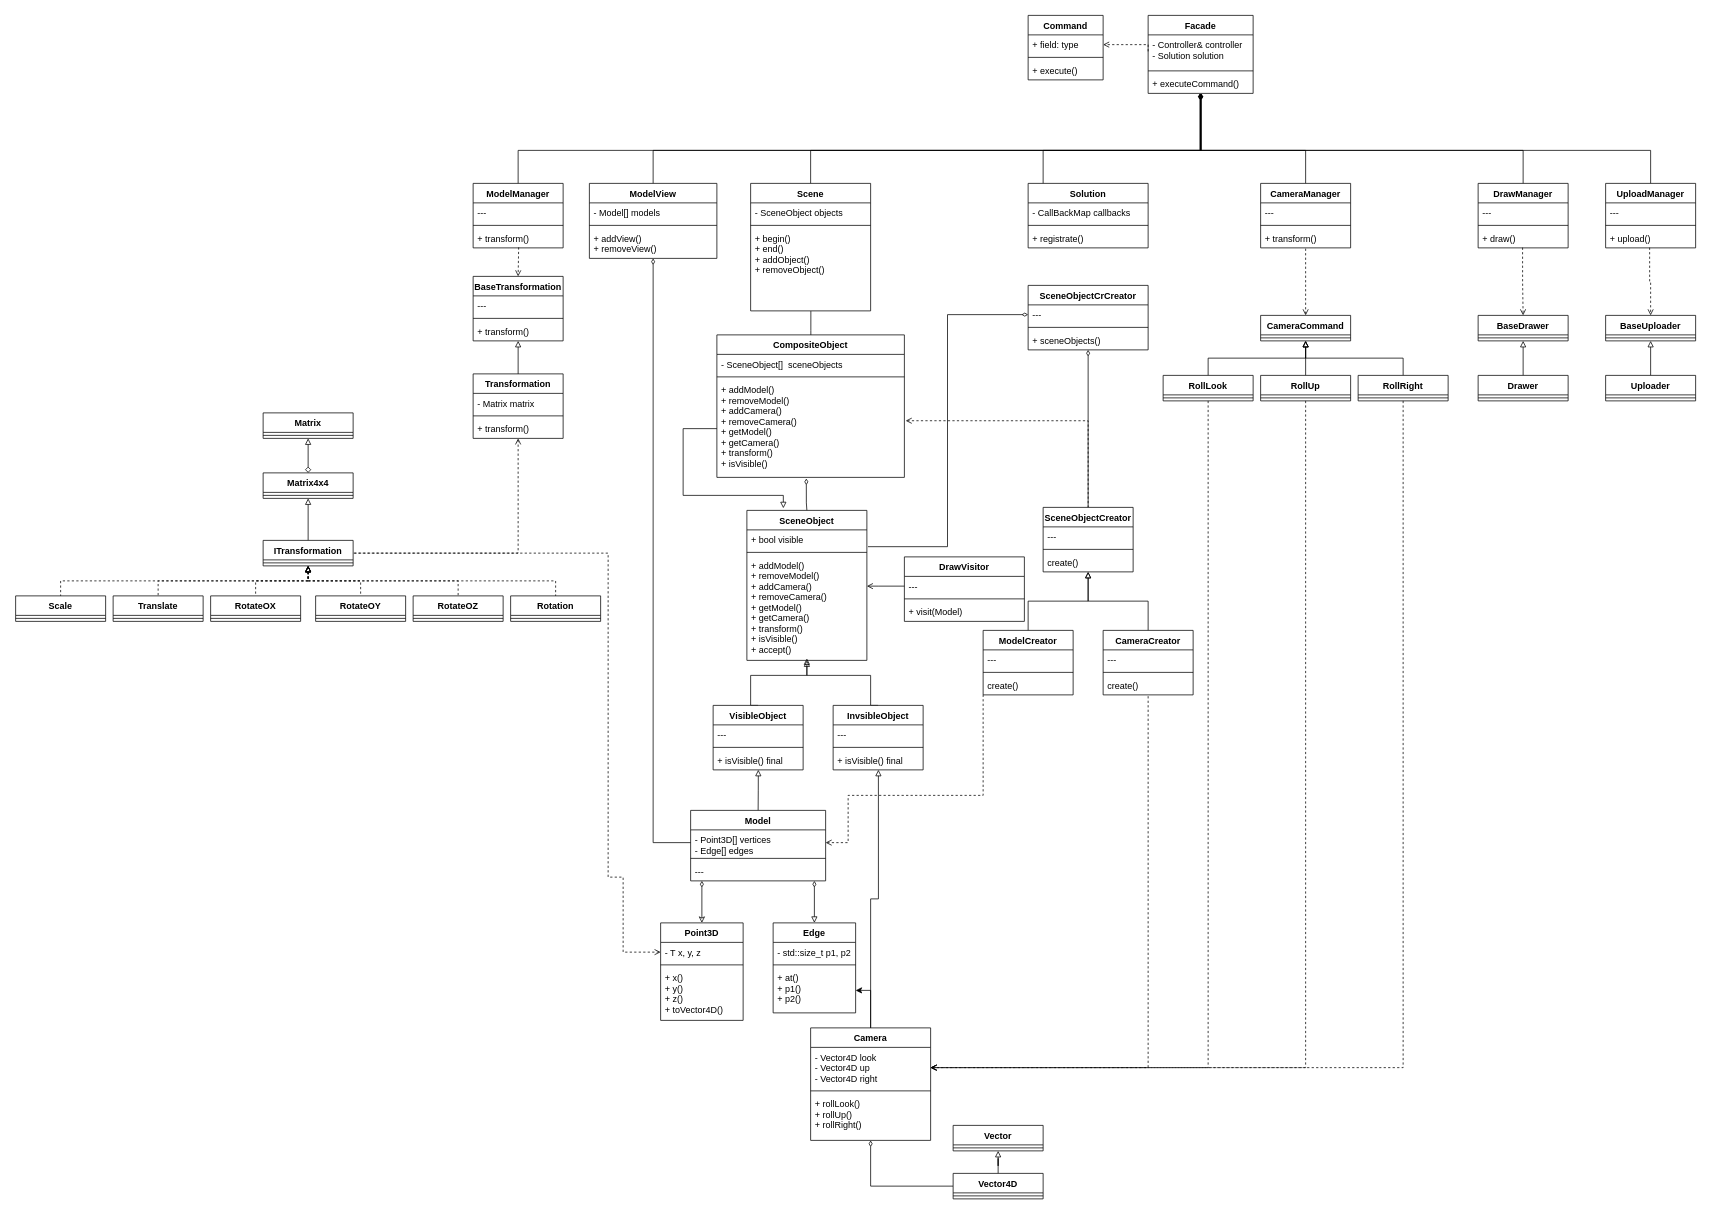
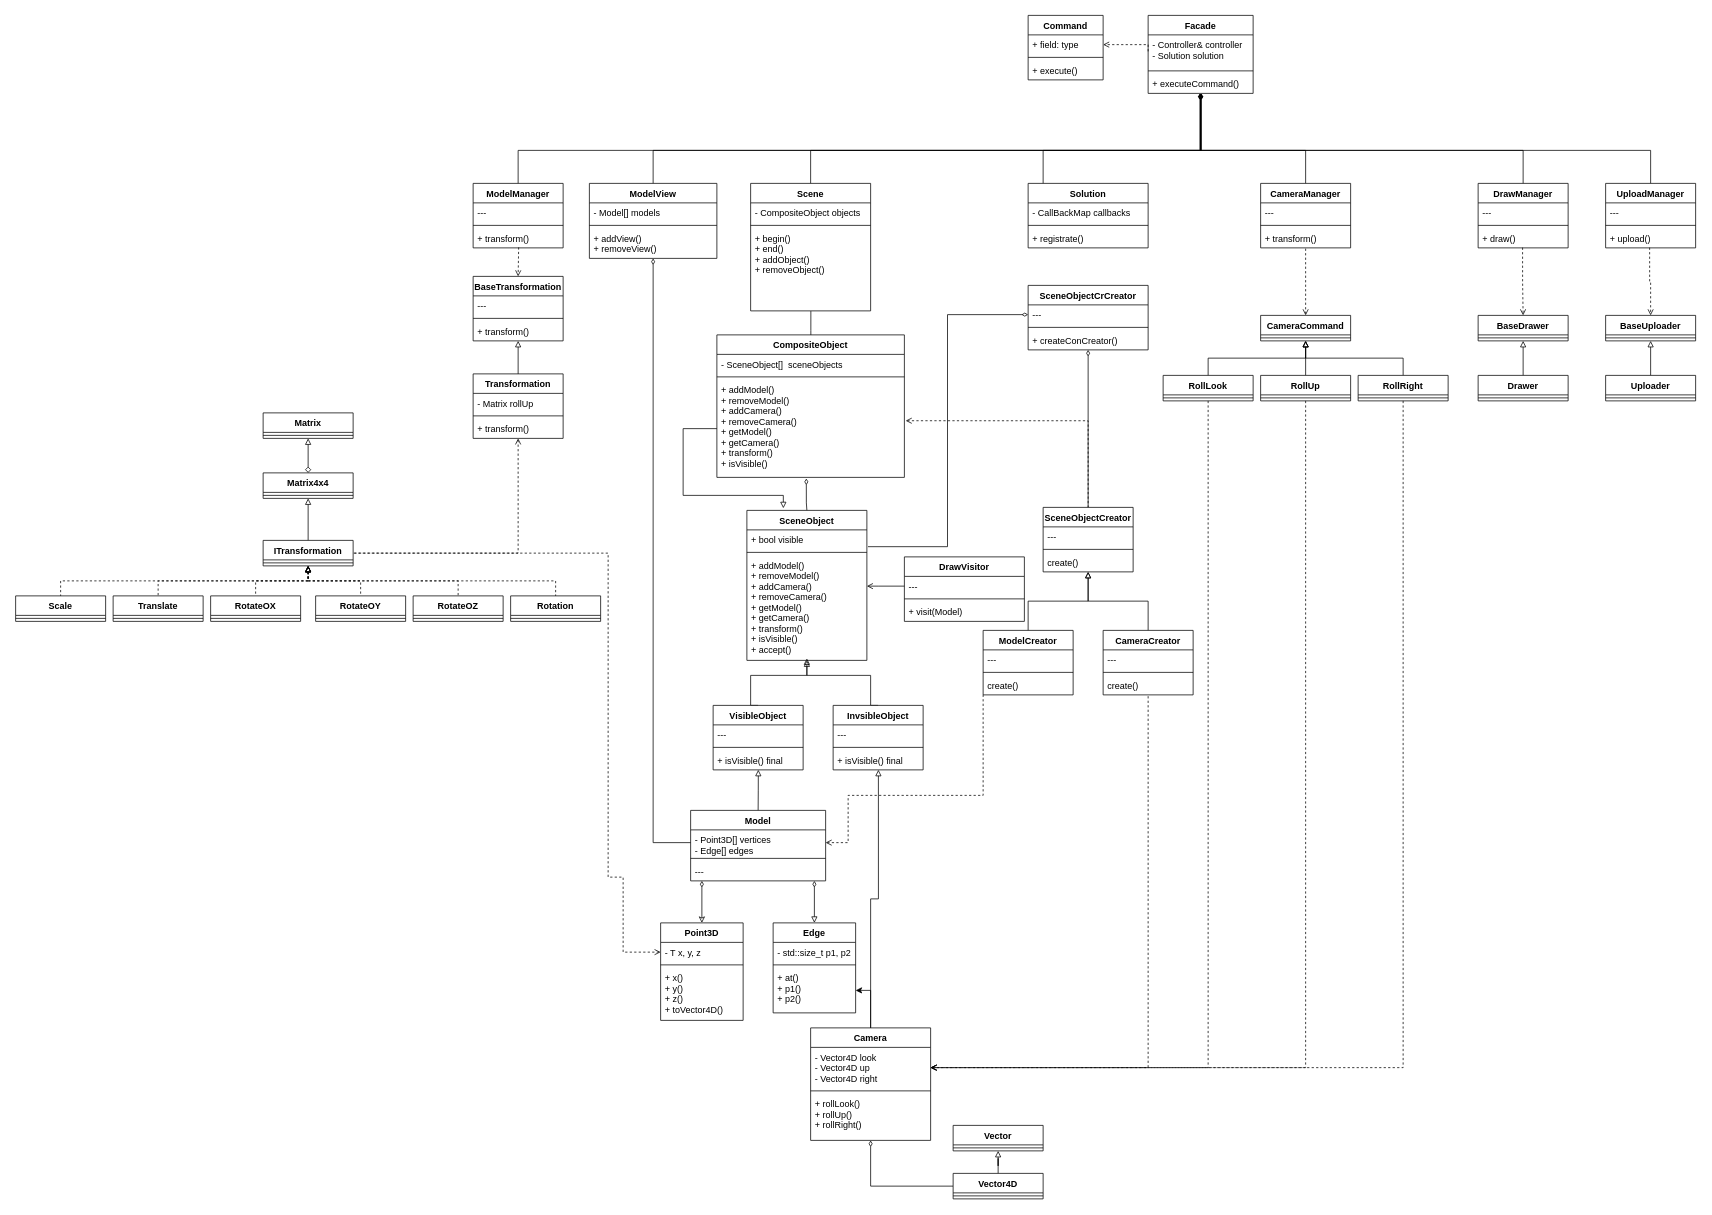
(805, 213) -> (814, 213)
(1071, 341) -> (1081, 341)
(510, 404) -> (509, 404)
